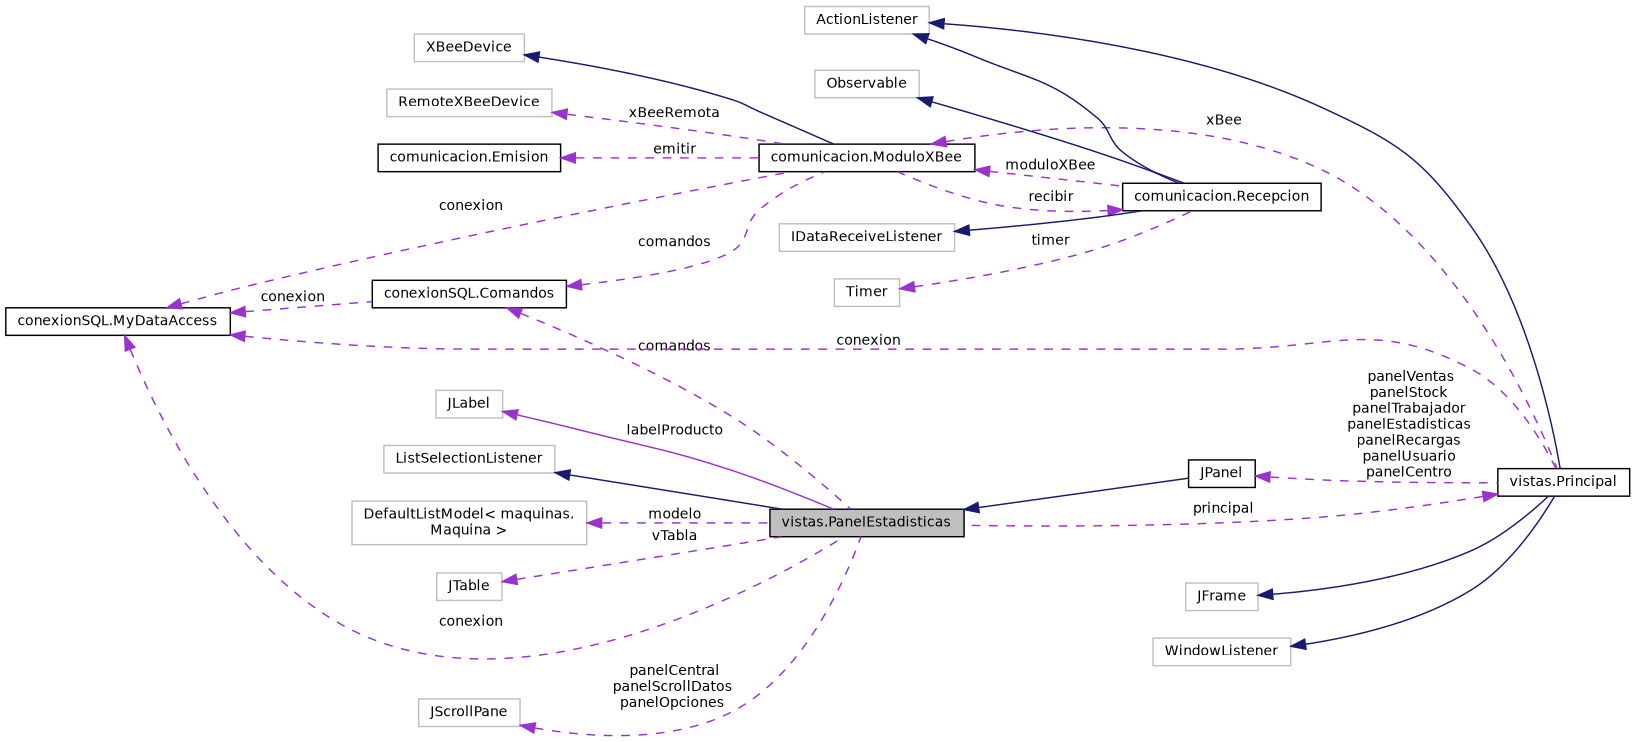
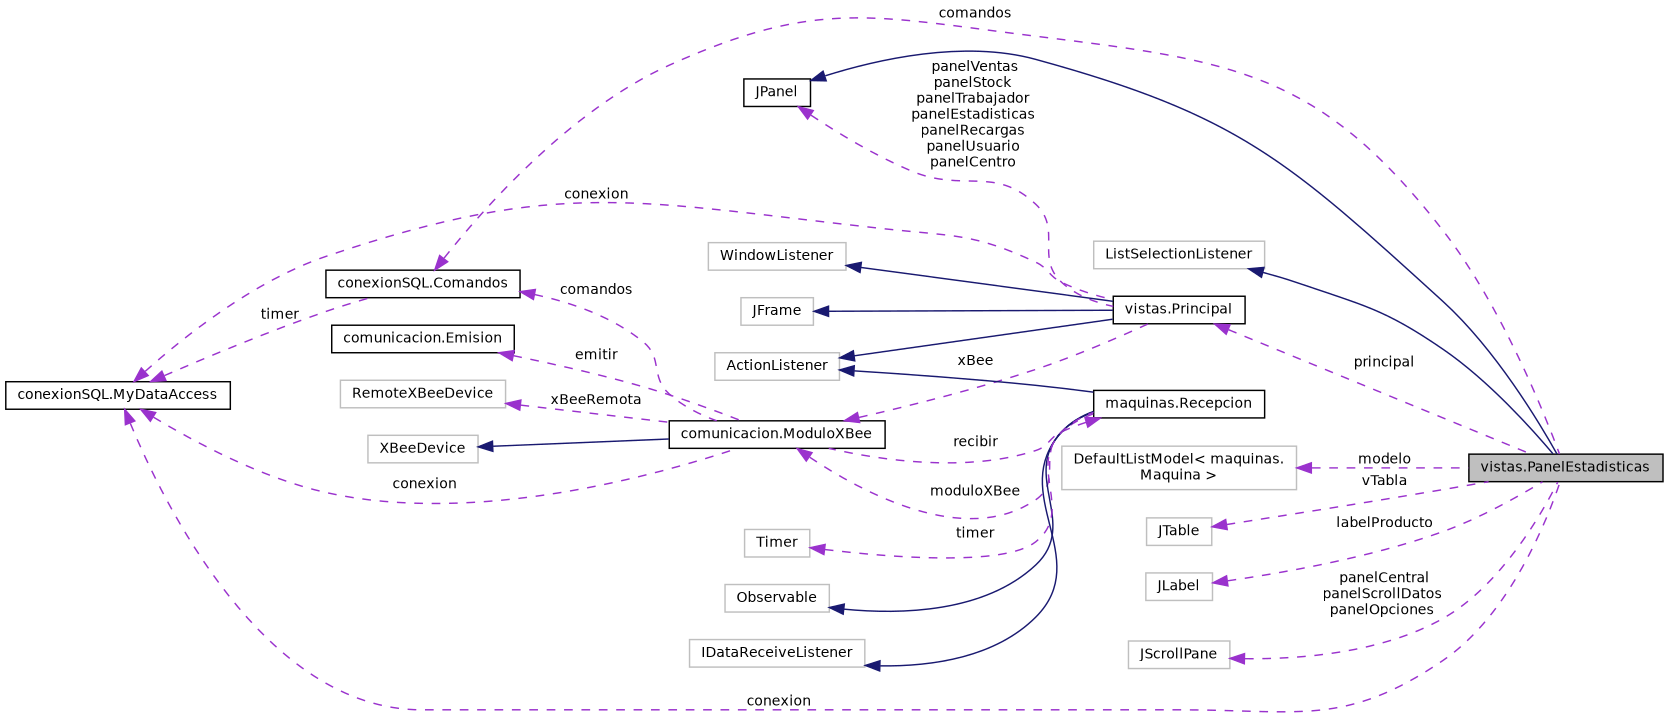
(1222, 197) -> (1179, 404)
(291, 298) -> (278, 315)
(678, 454) -> (1391, 548)
(1084, 493) -> (1248, 143)
